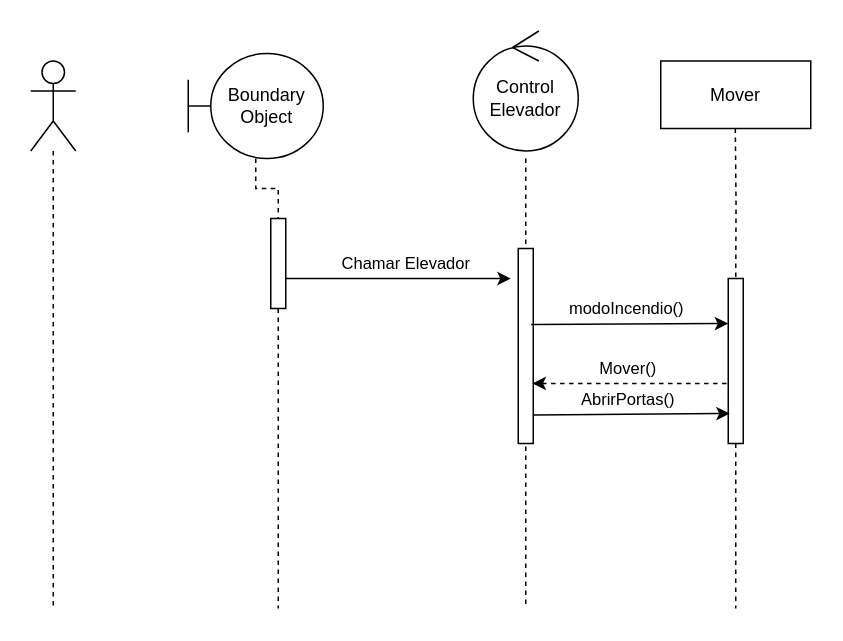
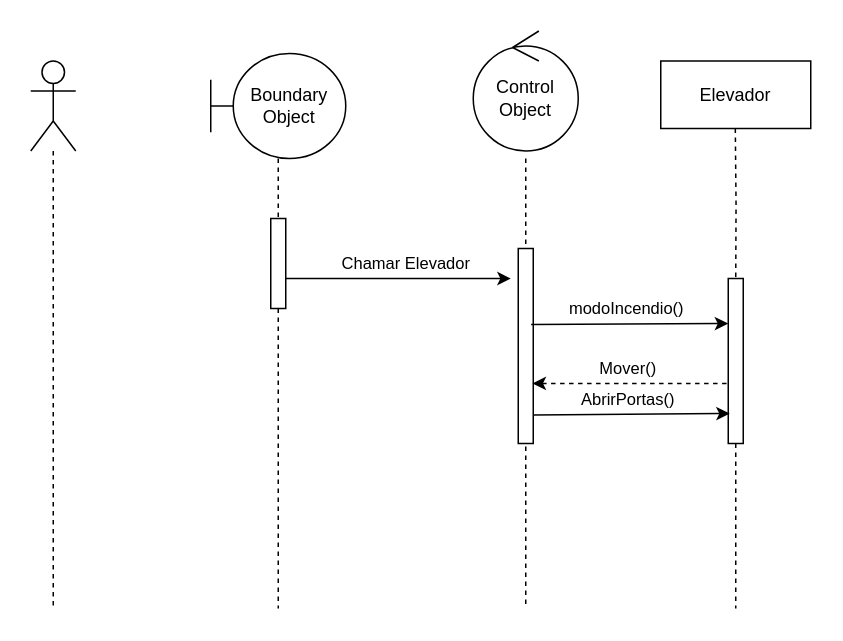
(736, 95) -> (736, 95)
(526, 98) -> (526, 98)
(256, 106) -> (278, 106)
